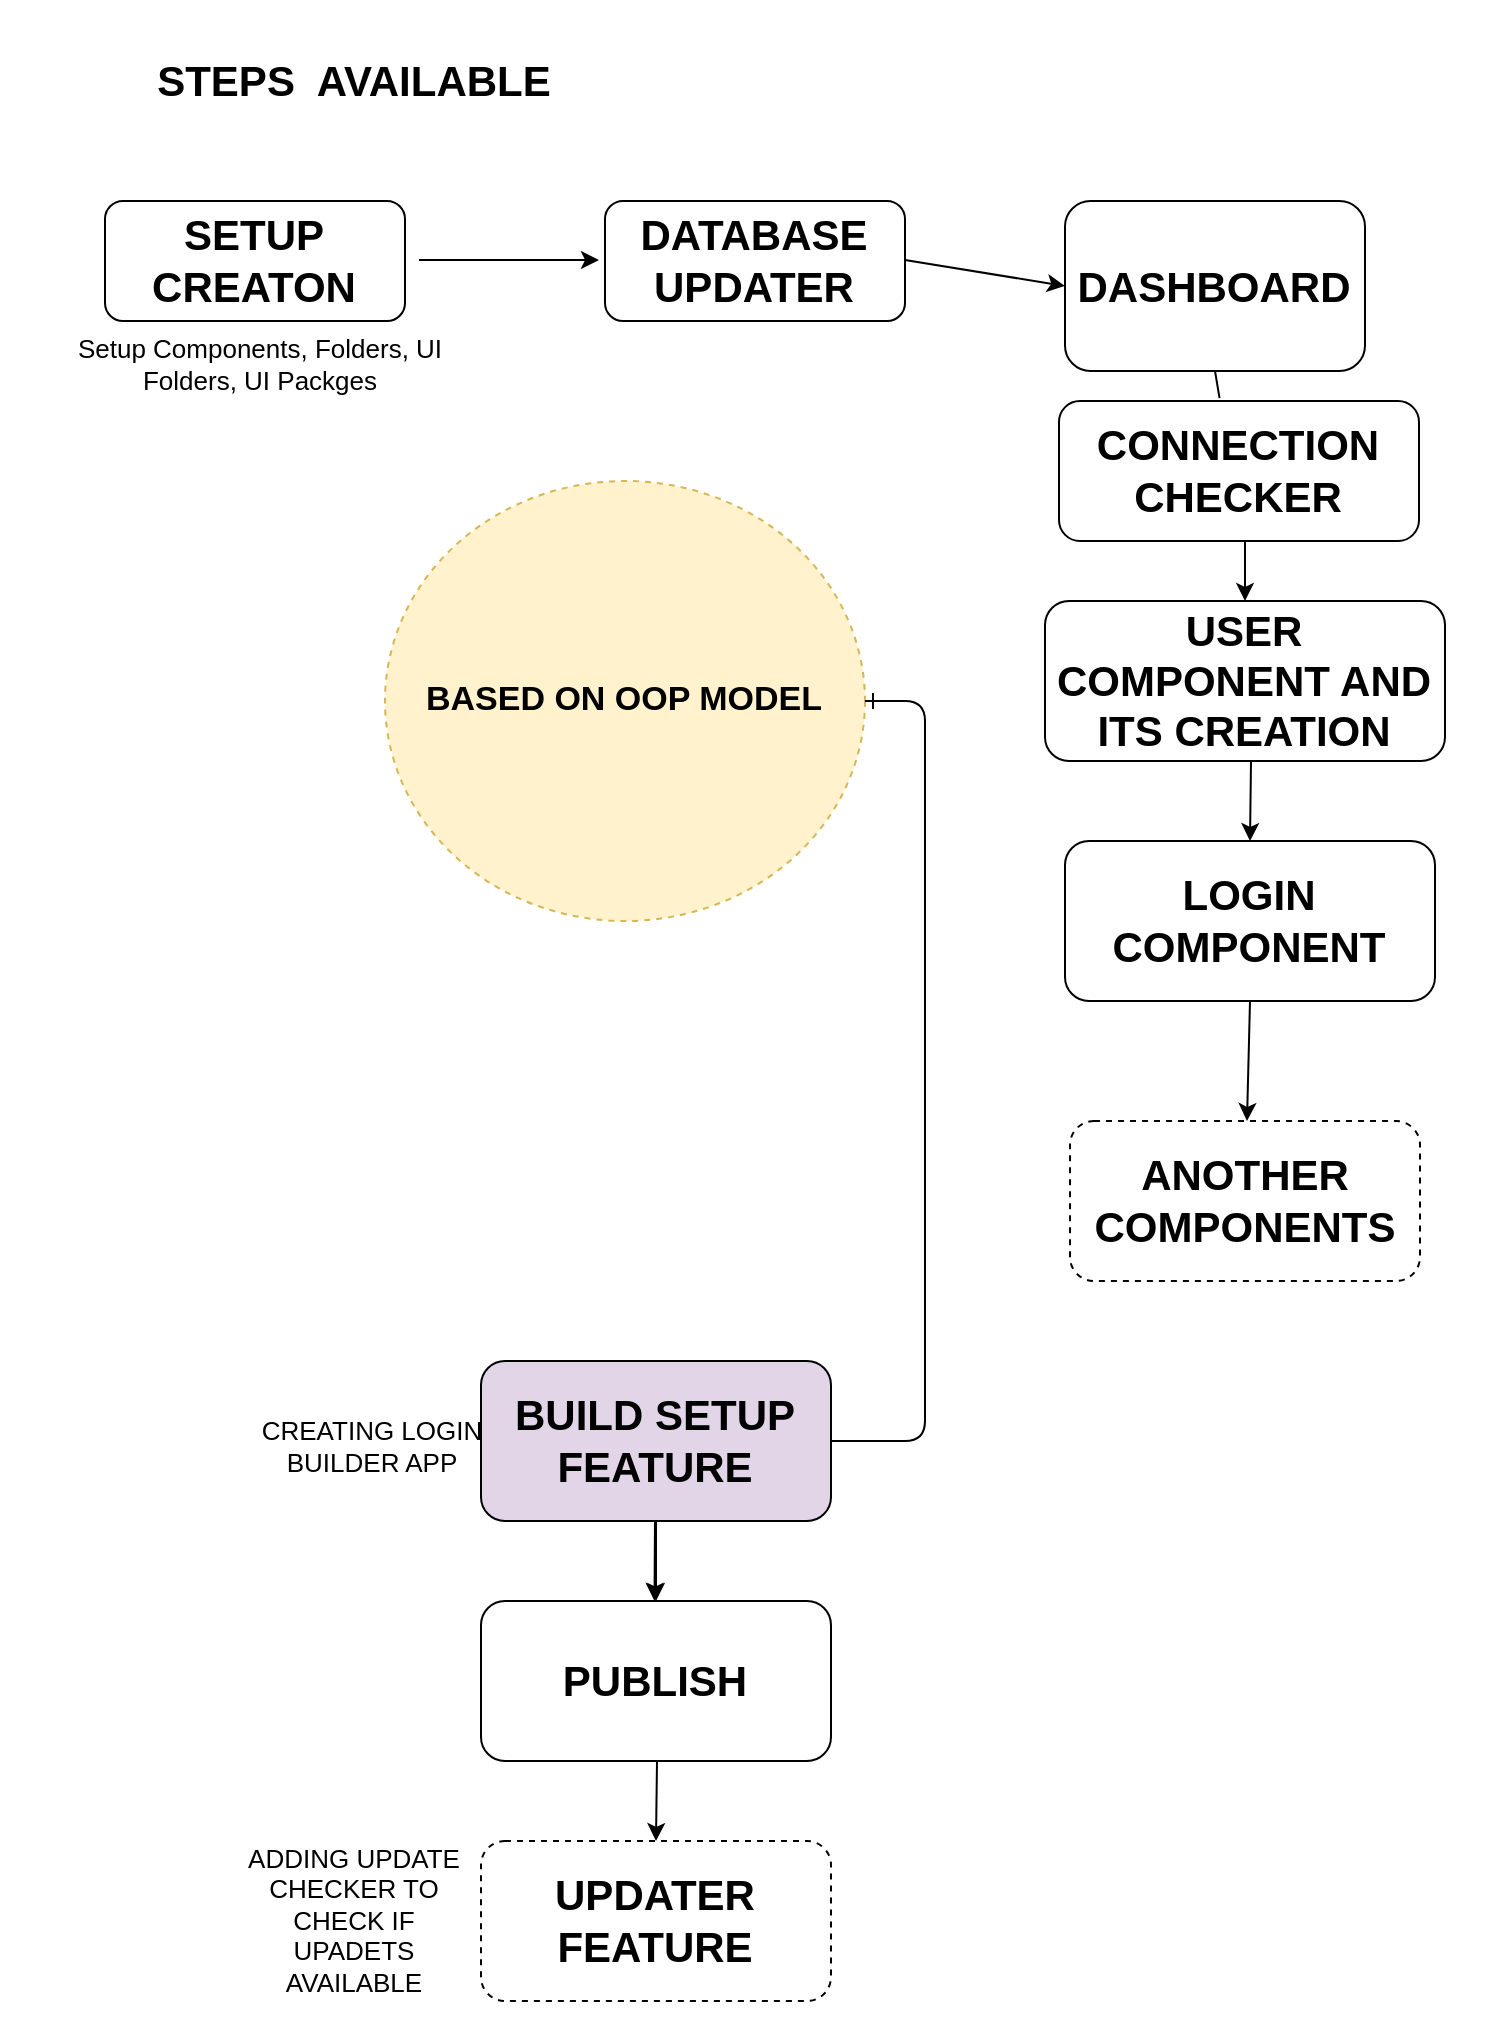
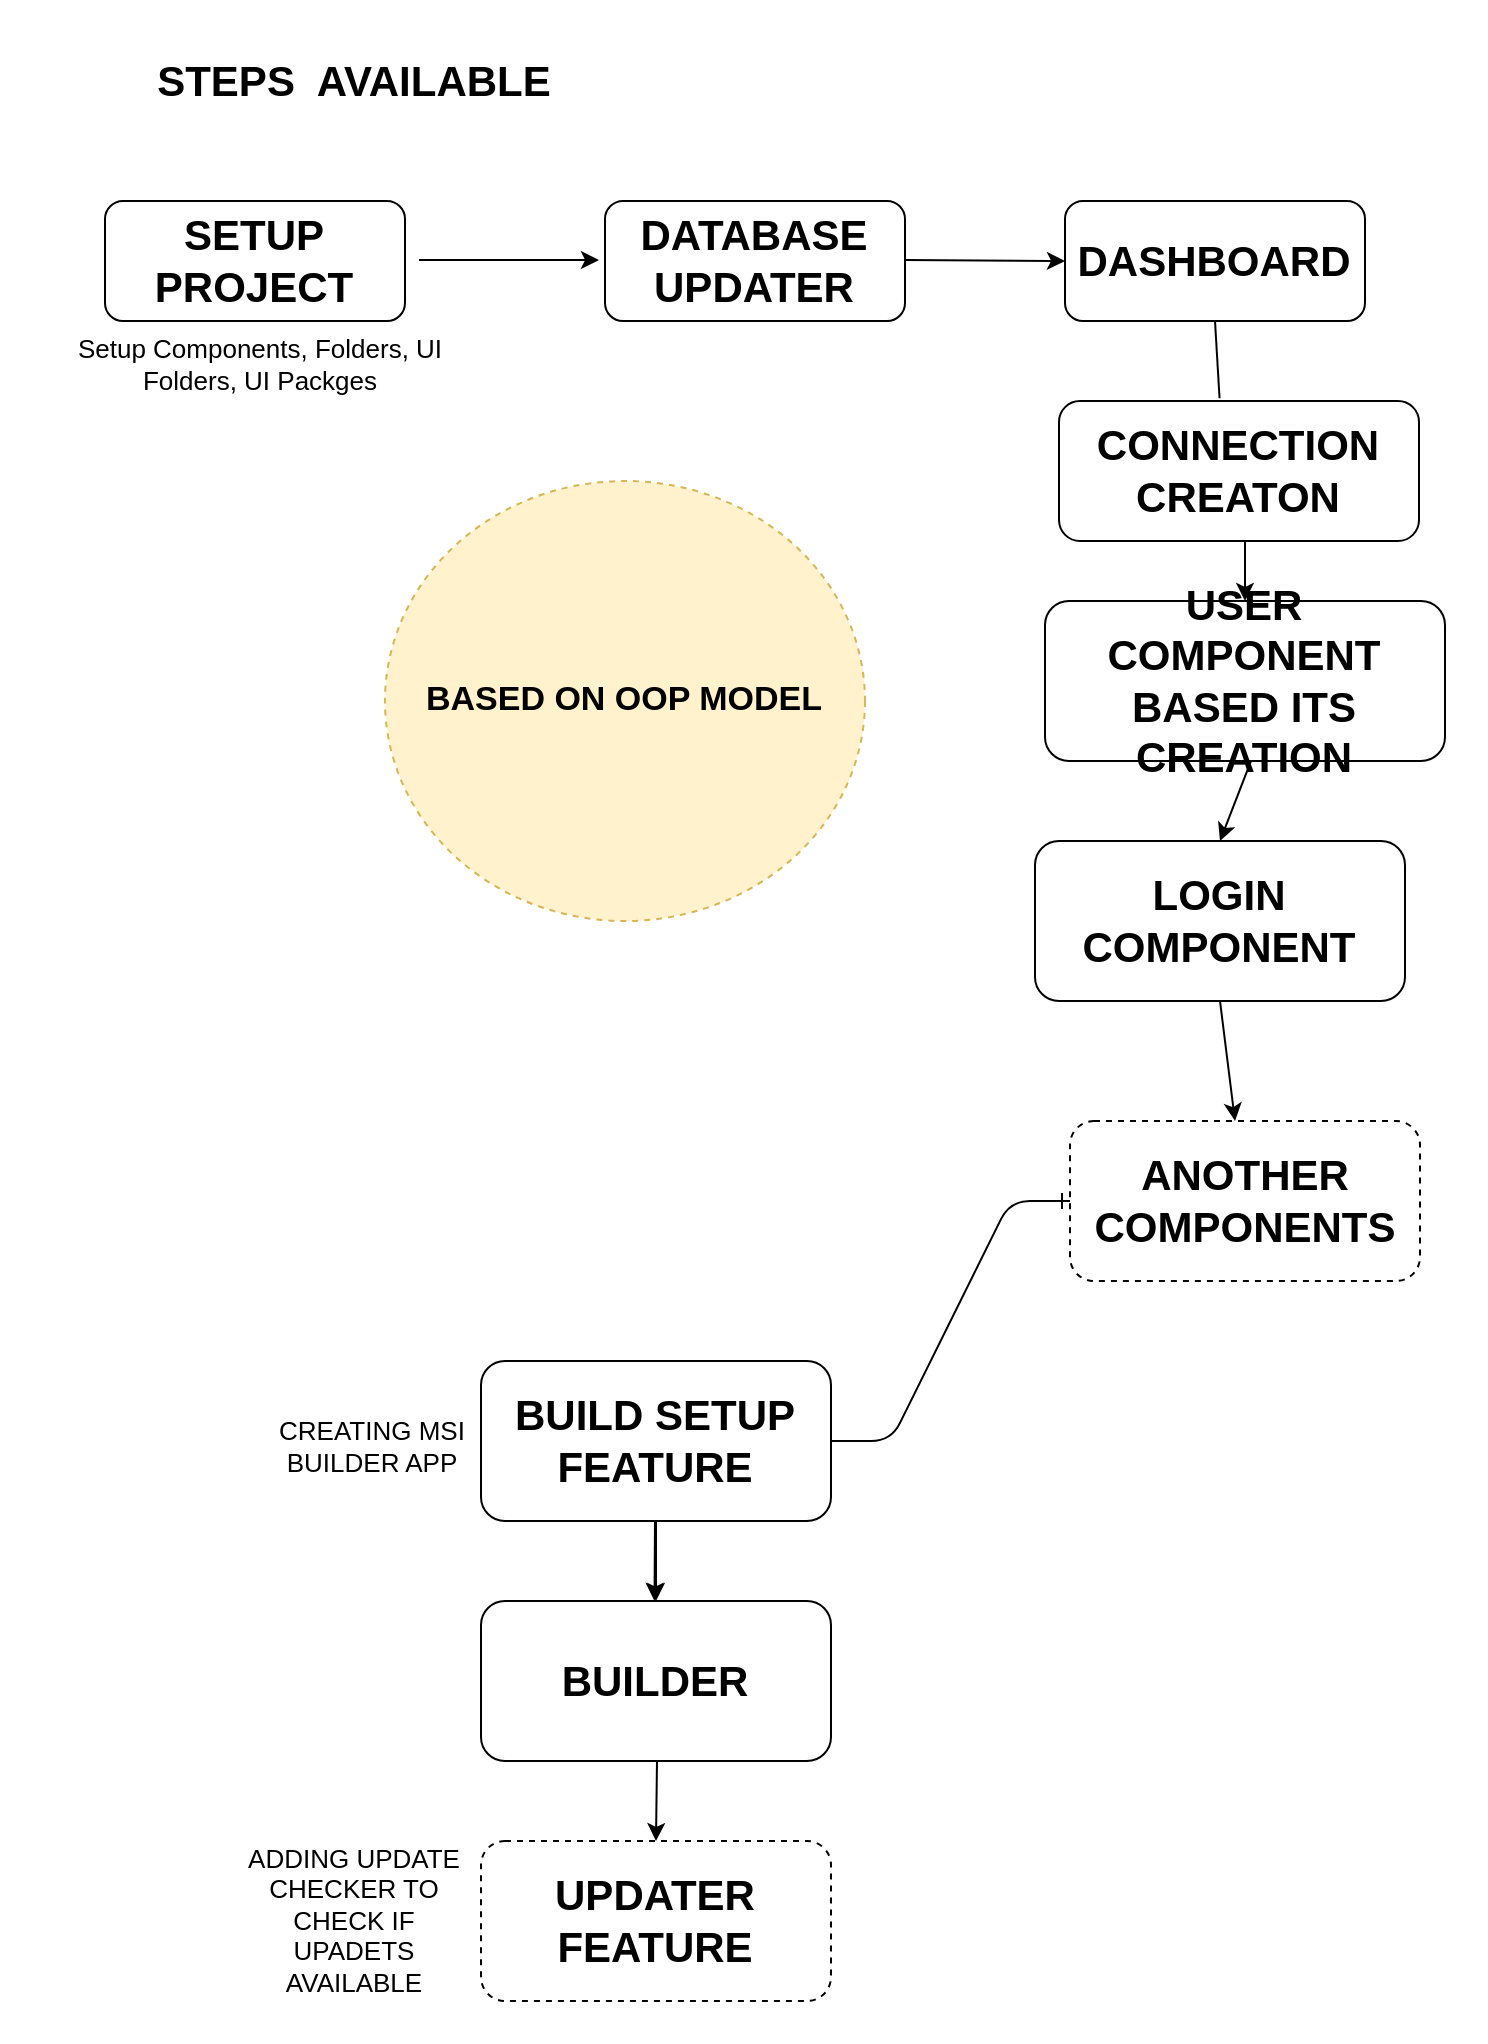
(255, 261) -> (255, 261)
(1215, 286) -> (1215, 261)
(1239, 471) -> (1239, 471)
(1245, 681) -> (1245, 681)
(1250, 921) -> (1220, 921)
(925, 1066) -> (960, 1302)
(656, 1441) -> (656, 1441)
(373, 1447) -> (373, 1447)
(656, 1681) -> (656, 1681)
